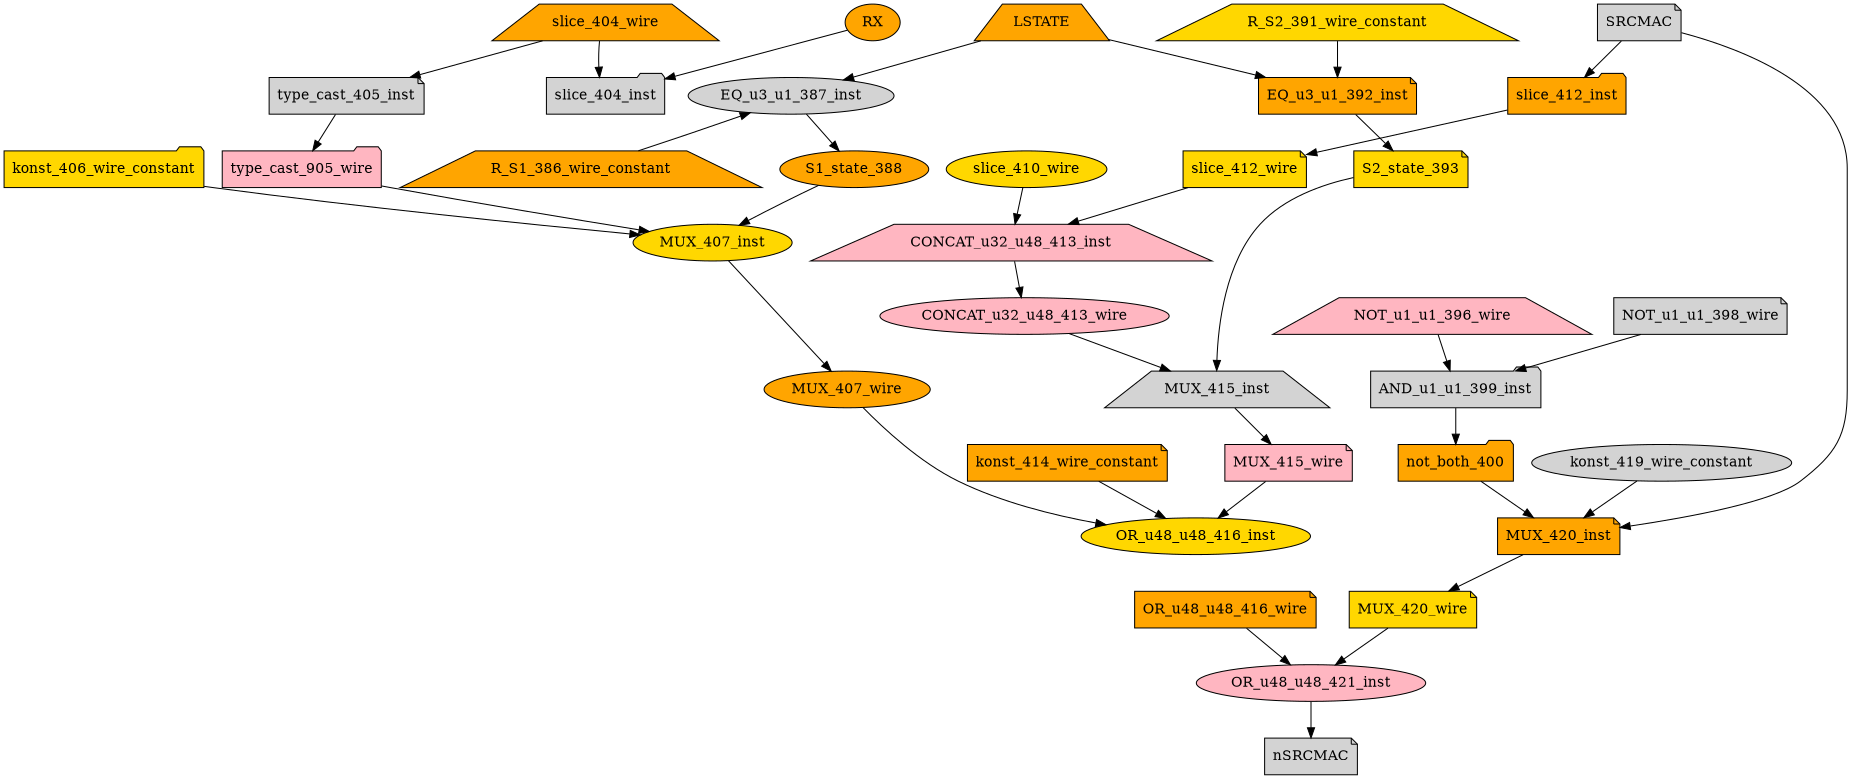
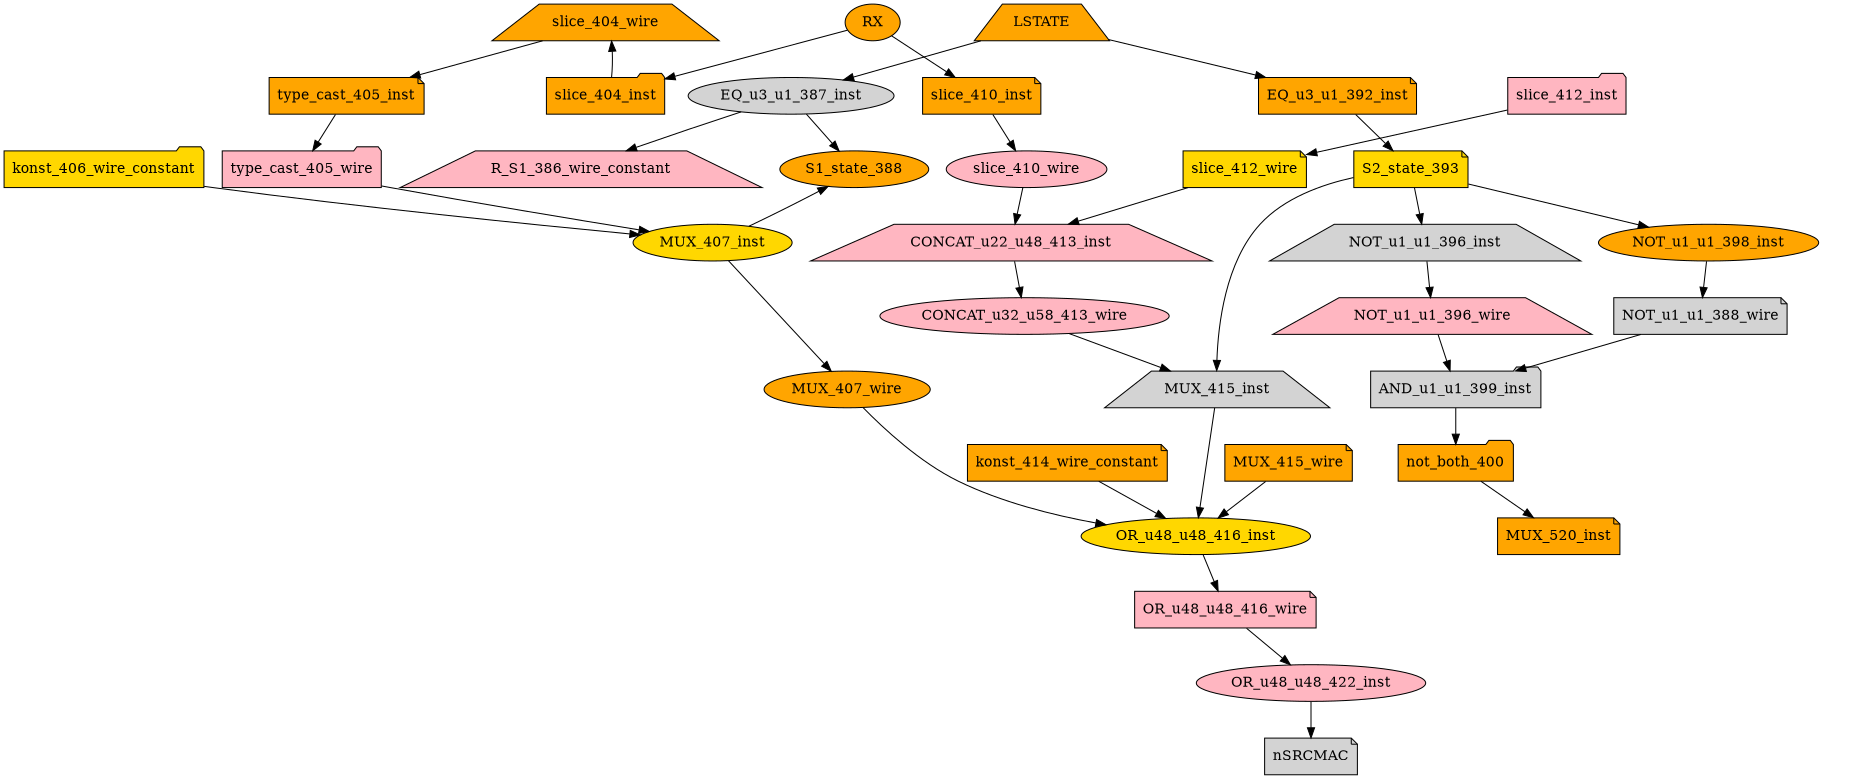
(1338, 22) -> none
(1639, 22) -> none
(599, 54) -> (612, 64)
(347, 96) -> (347, 96)
(606, 96) -> (606, 96)
none -> (982, 96)
(1567, 96) -> (1567, 96)
(690, 134) -> (689, 129)
(302, 169) -> (302, 169)
(581, 169) -> (581, 169)
(1027, 169) -> (1027, 169)
(783, 203) -> (784, 209)
(1011, 243) -> (1011, 243)
none -> (1425, 243)
none -> (1709, 243)
(1025, 316) -> (1025, 316)
(1700, 316) -> (1700, 316)
(1249, 423) -> (1207, 458)
(1289, 463) -> (1289, 463)
(1662, 463) -> none
(1559, 536) -> (1559, 536)
none -> (1209, 568)
(1225, 610) -> (1225, 610)
(1413, 610) -> none
(1311, 683) -> (1311, 683)
